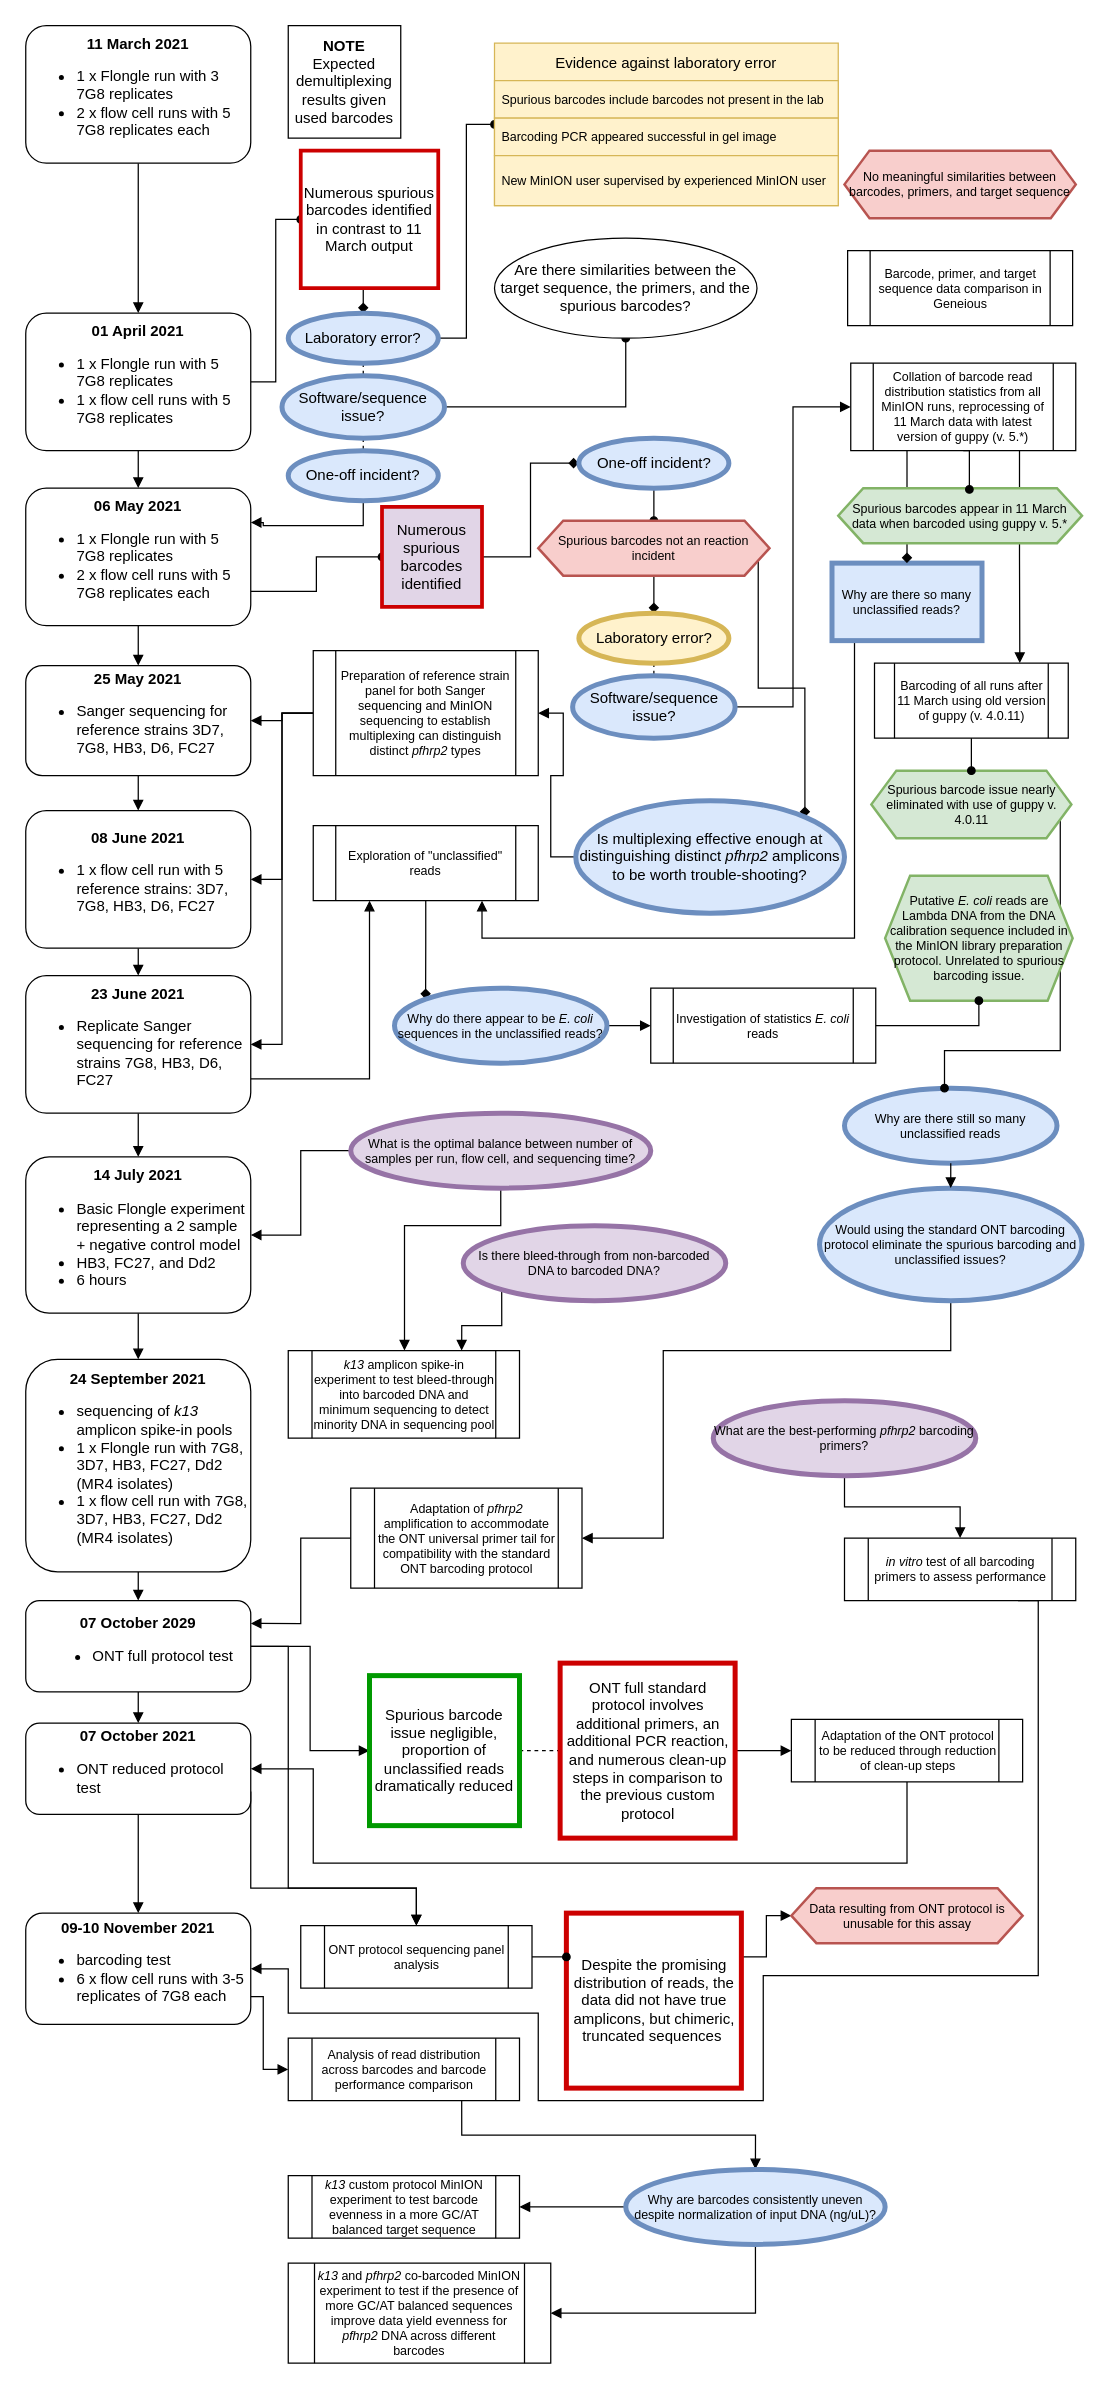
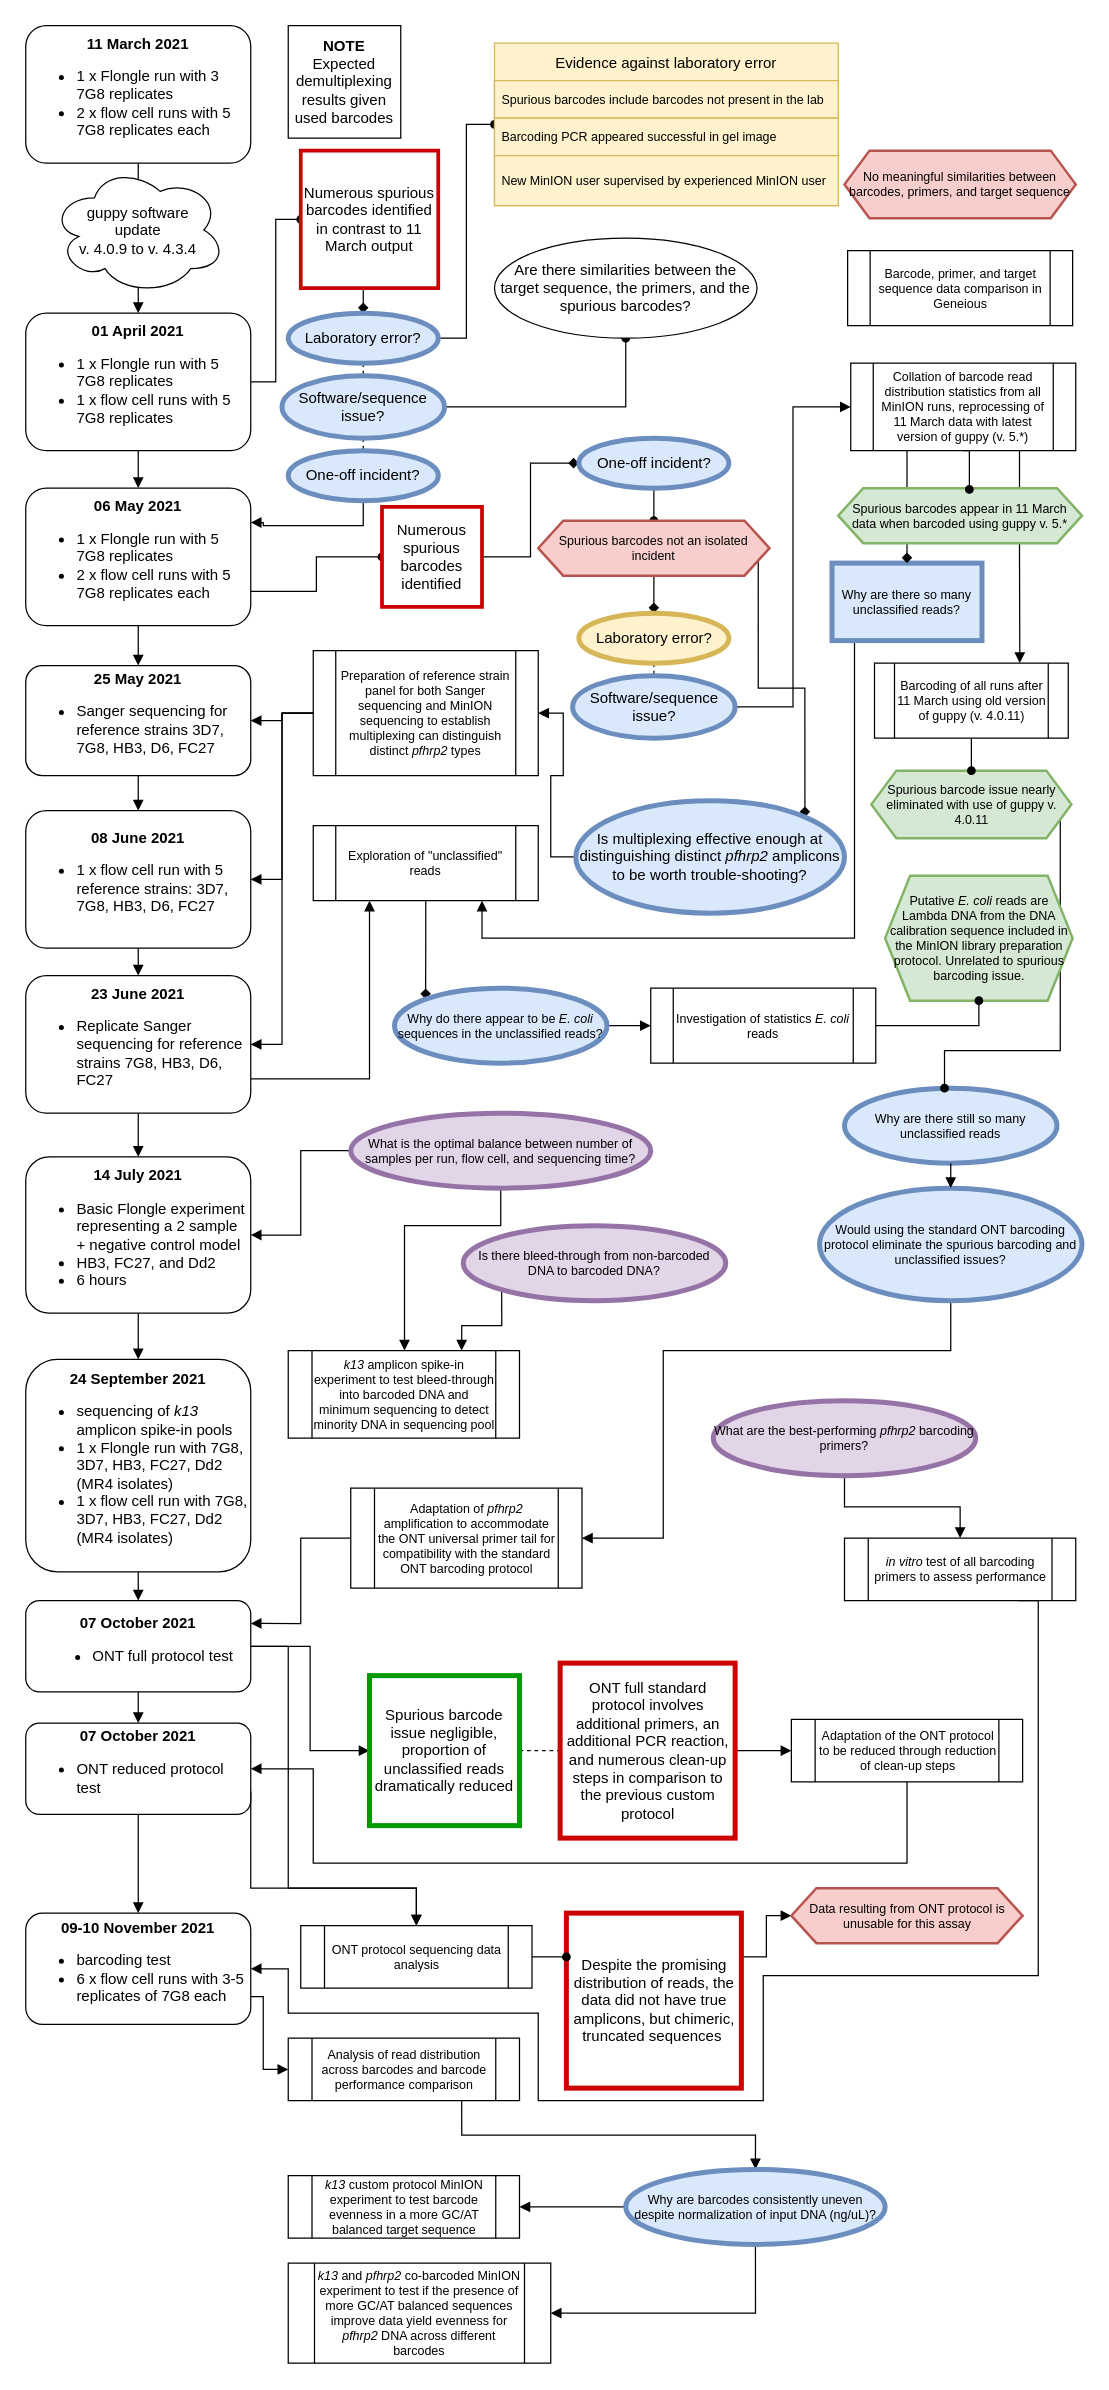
none -> (138, 230)
(654, 548) -> (654, 548)
(432, 557) -> (432, 557)
(138, 1647) -> (138, 1647)
(417, 1957) -> (417, 1957)
